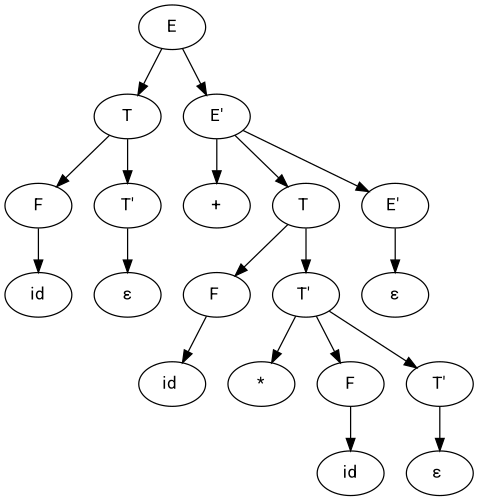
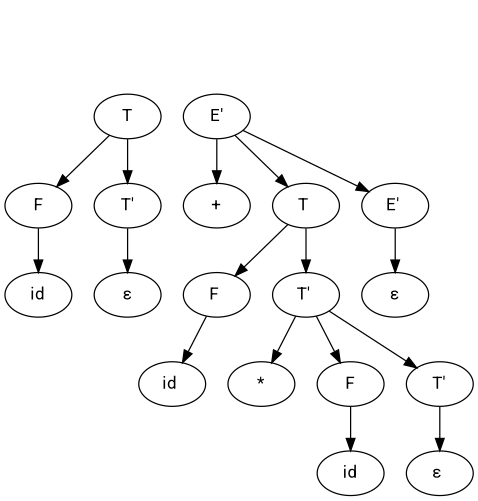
(172, 27) -> none
